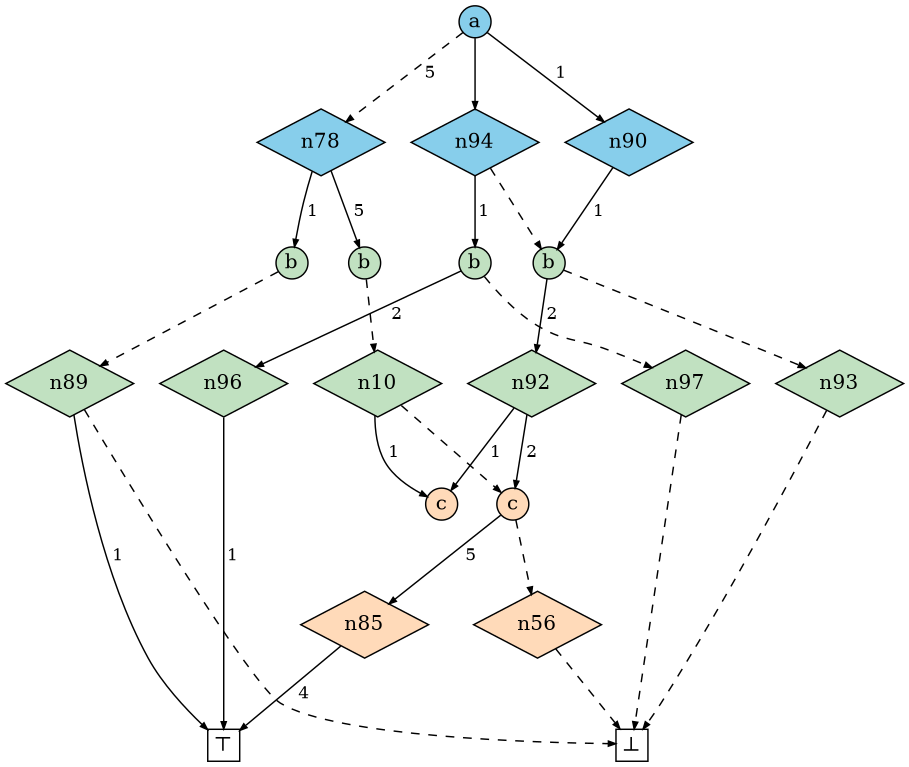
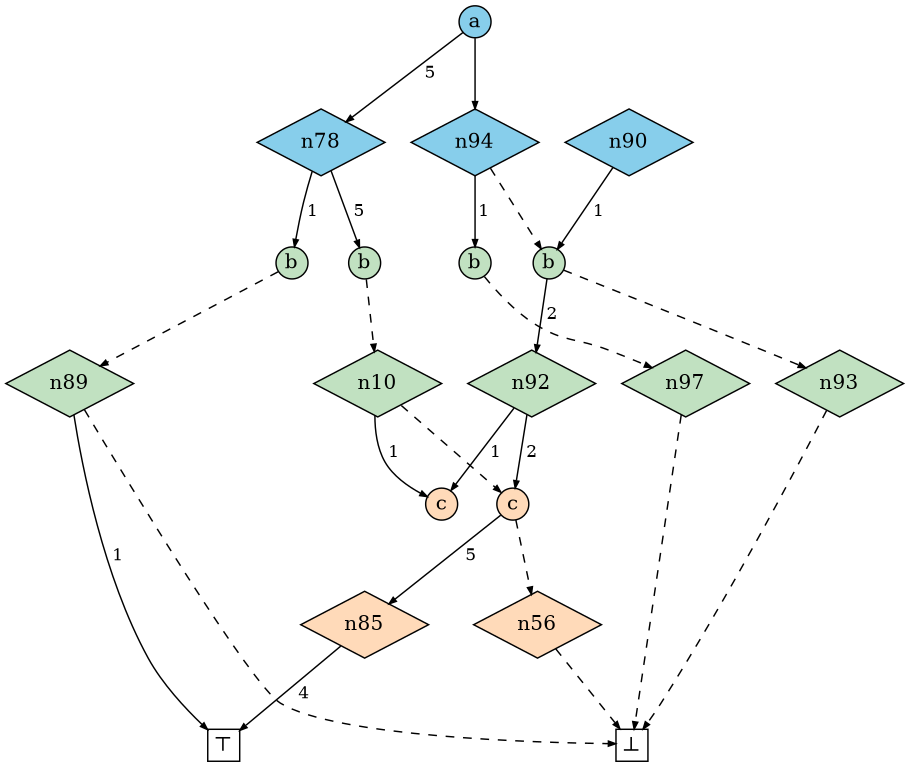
(408, 75) -> (408, 75)
(543, 75) -> none
(224, 384) -> none
